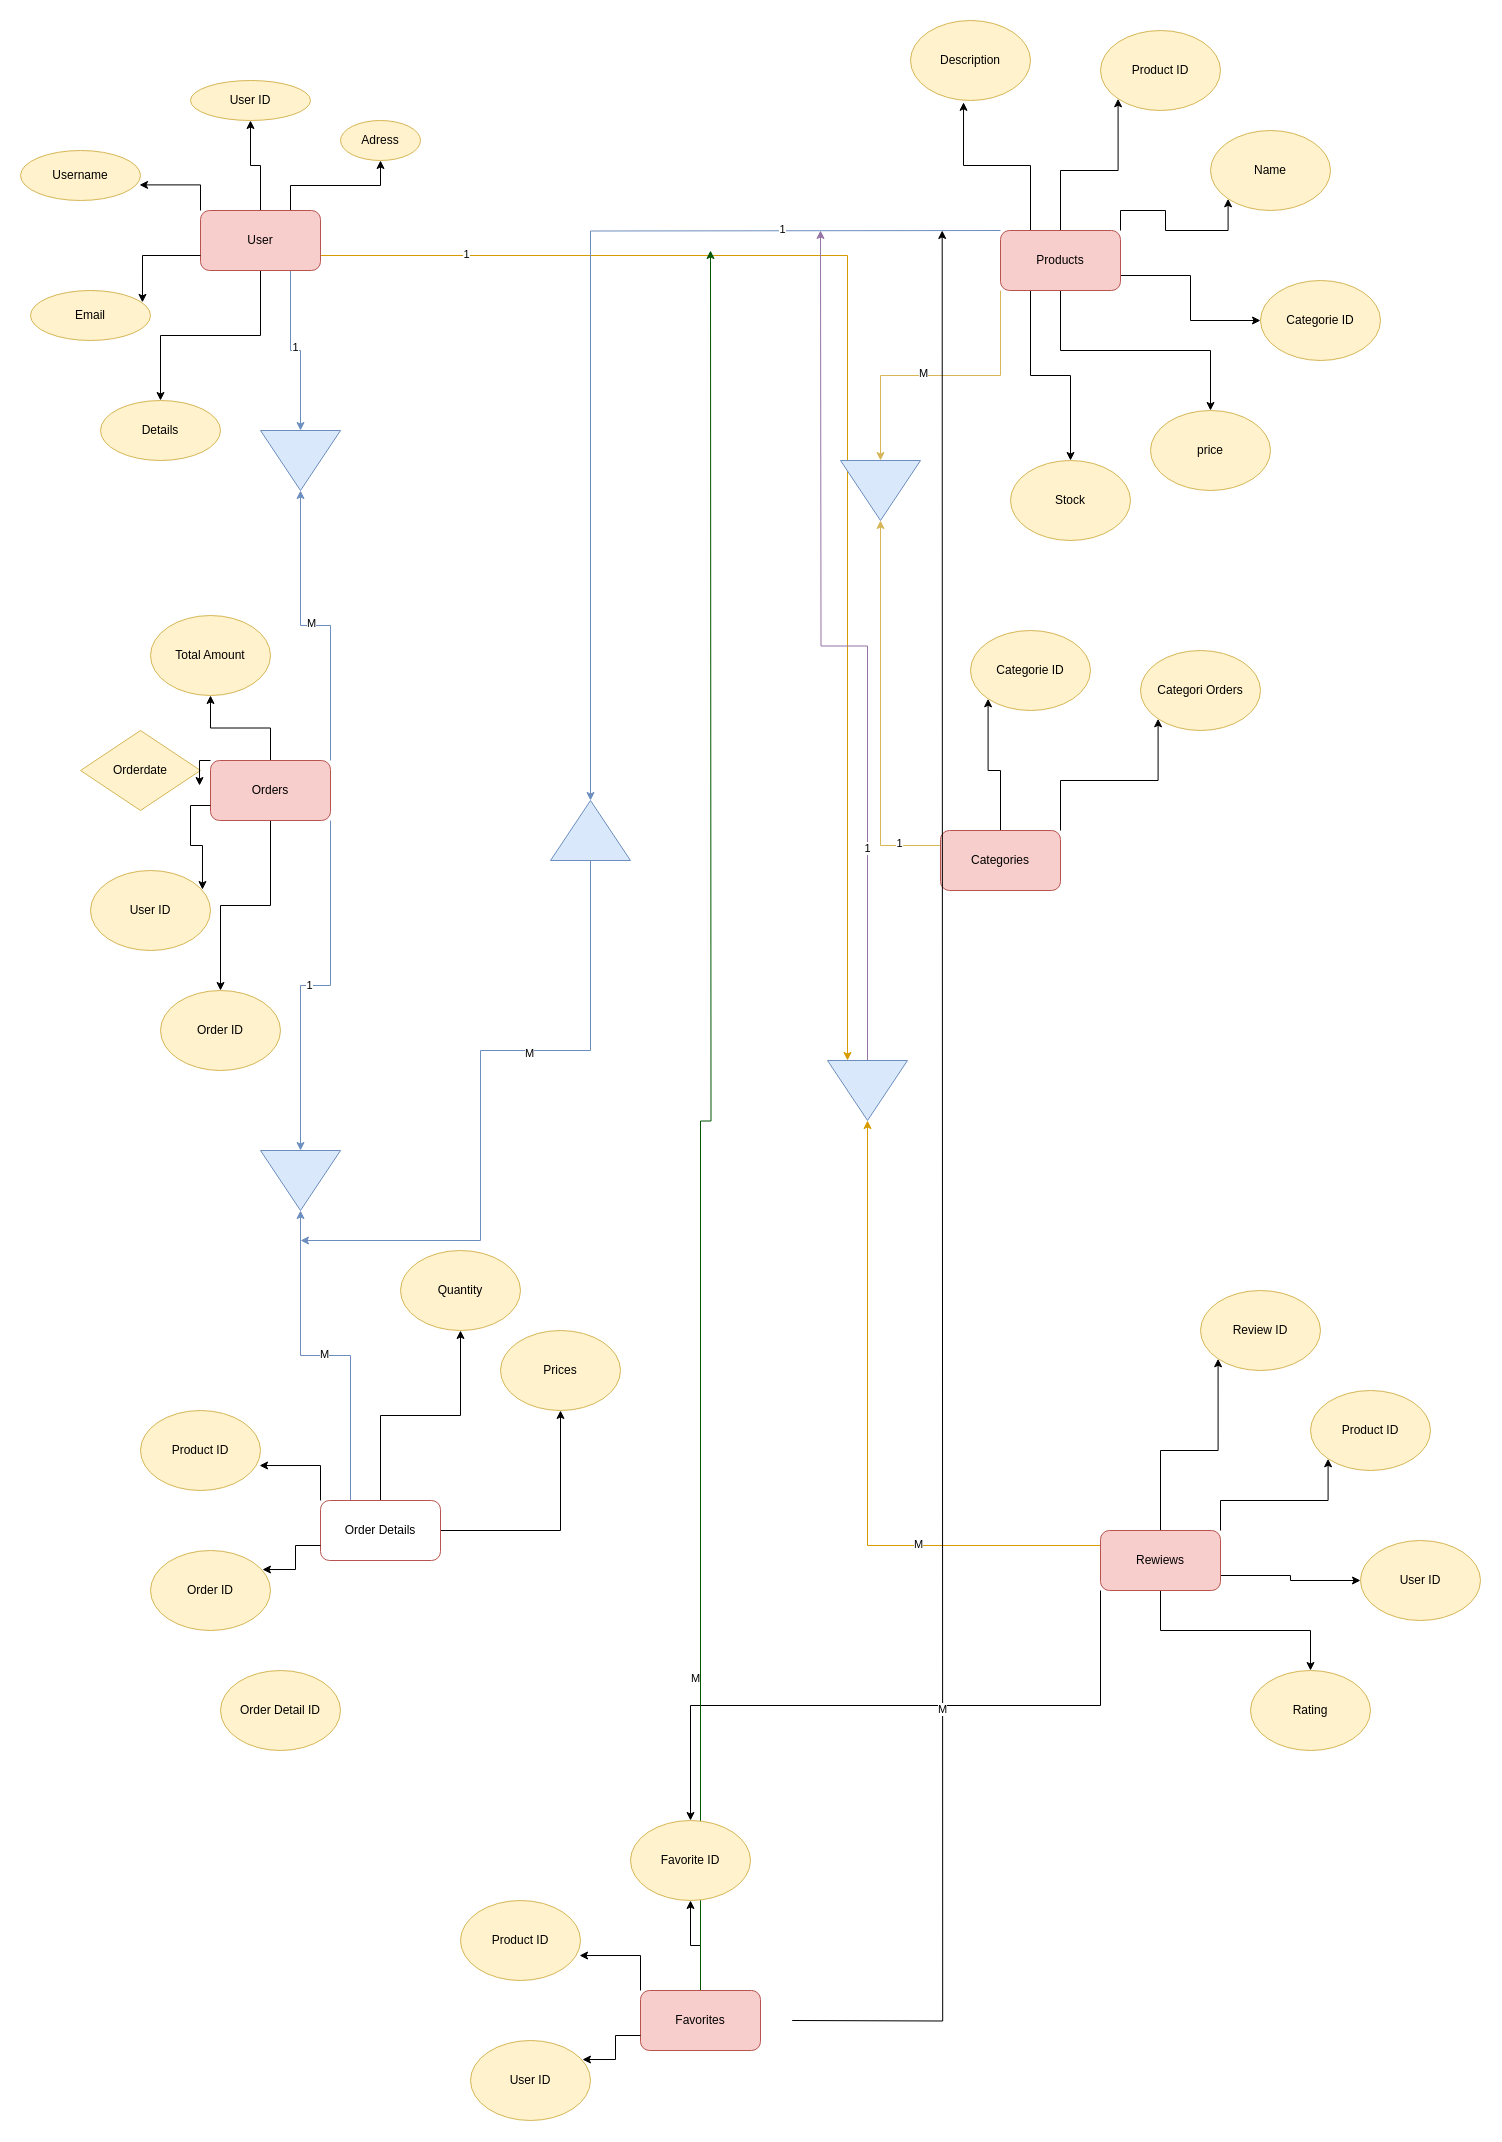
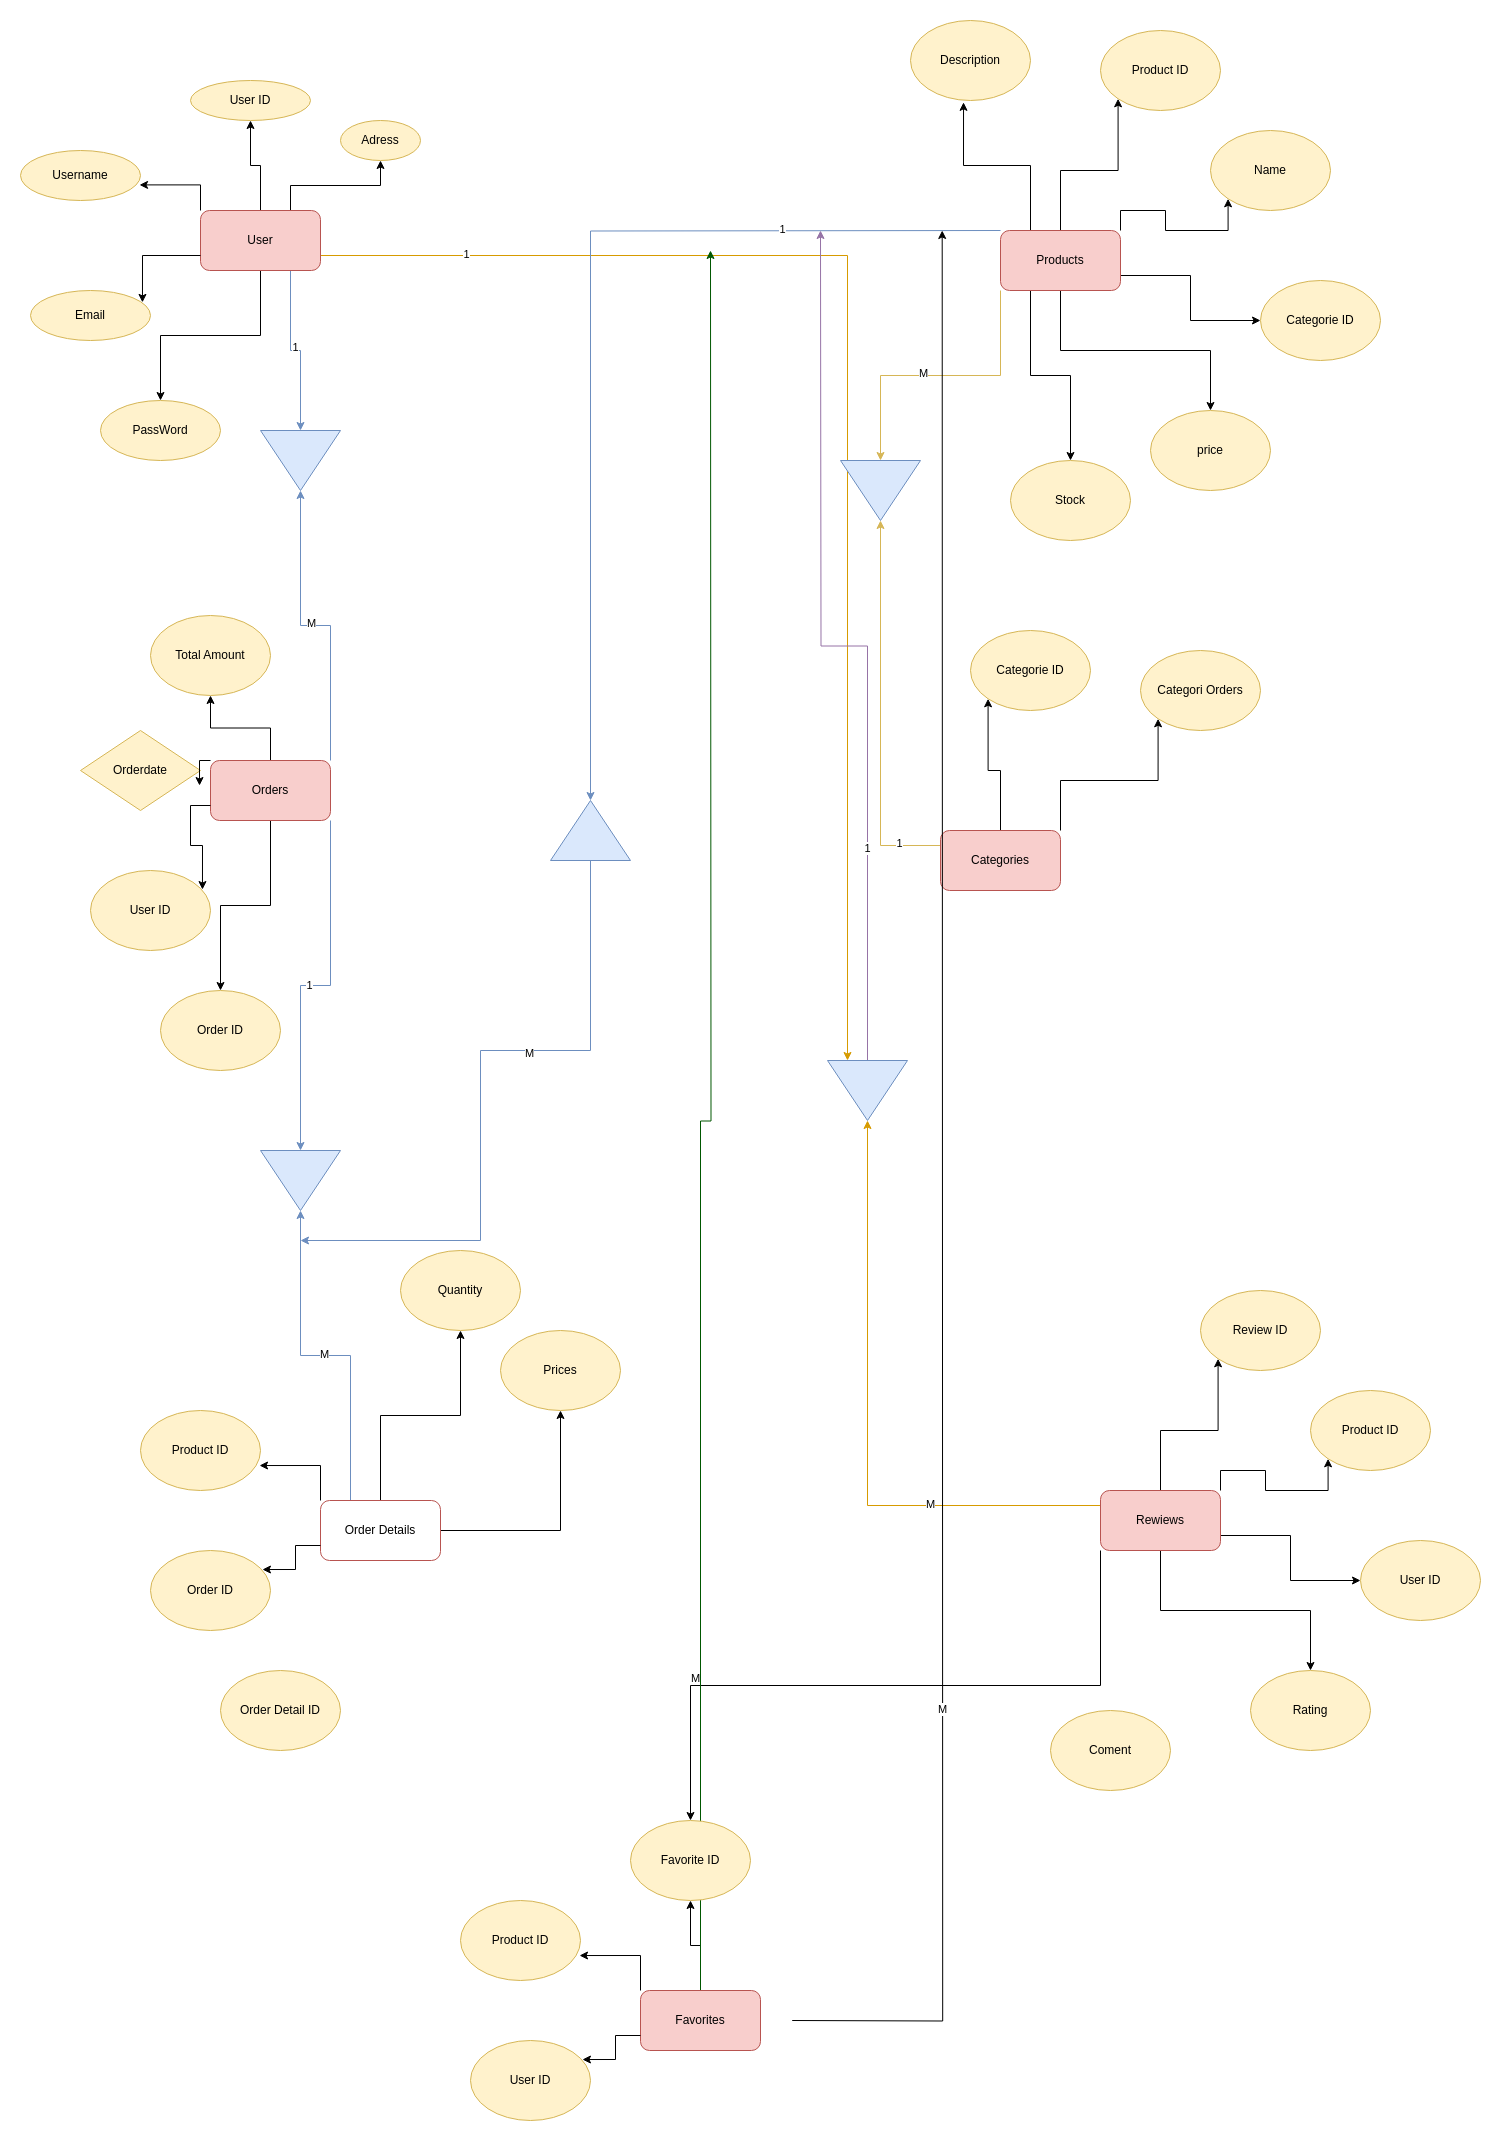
(161, 431) -> (161, 431)
(1161, 1561) -> (1161, 1521)
none -> (1111, 1751)
